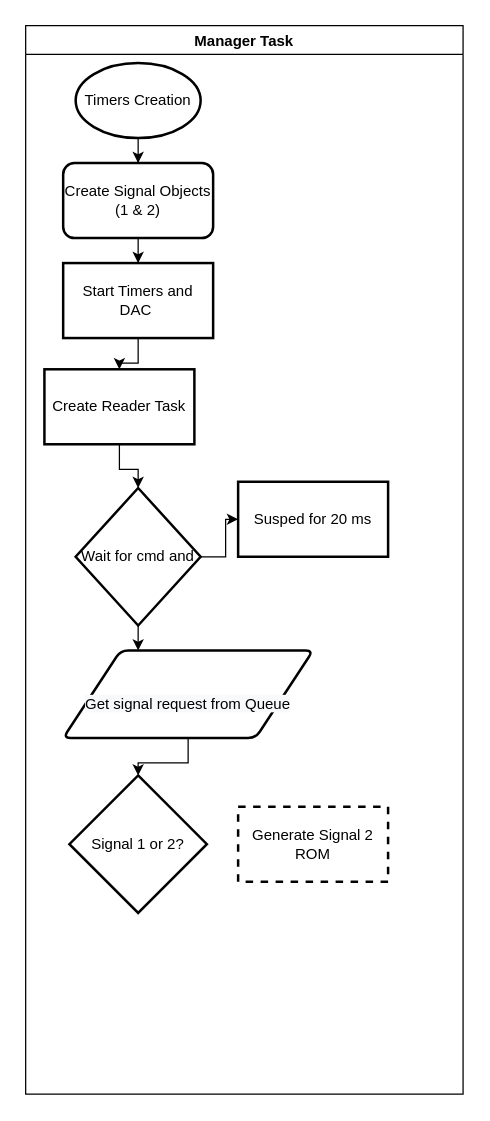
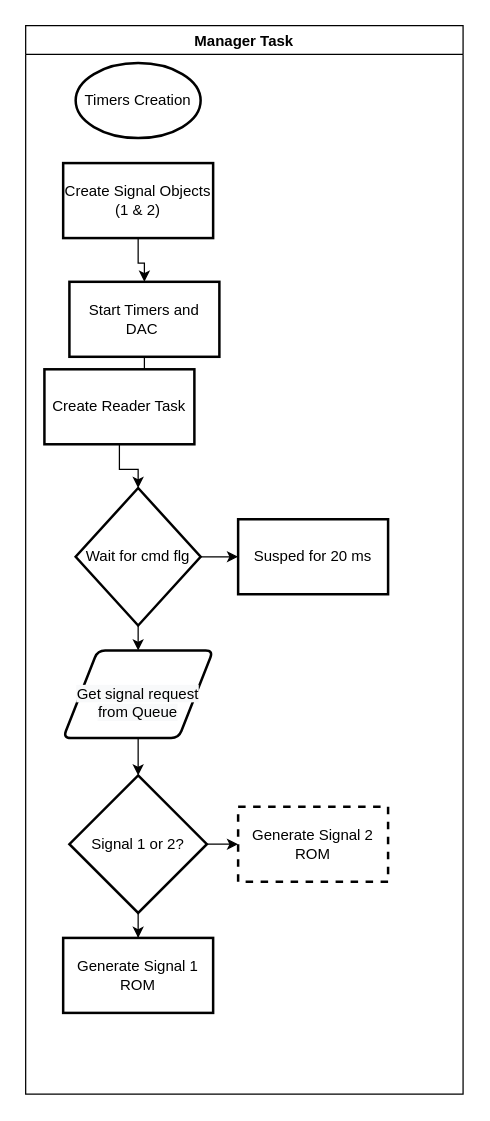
(138, 155) -> none
(138, 201) -> (138, 201)
(138, 301) -> (144, 319)
(313, 519) -> (313, 557)
(138, 557) -> (138, 557)
(188, 694) -> (138, 694)
none -> (227, 844)
none -> (138, 930)
none -> (138, 976)
